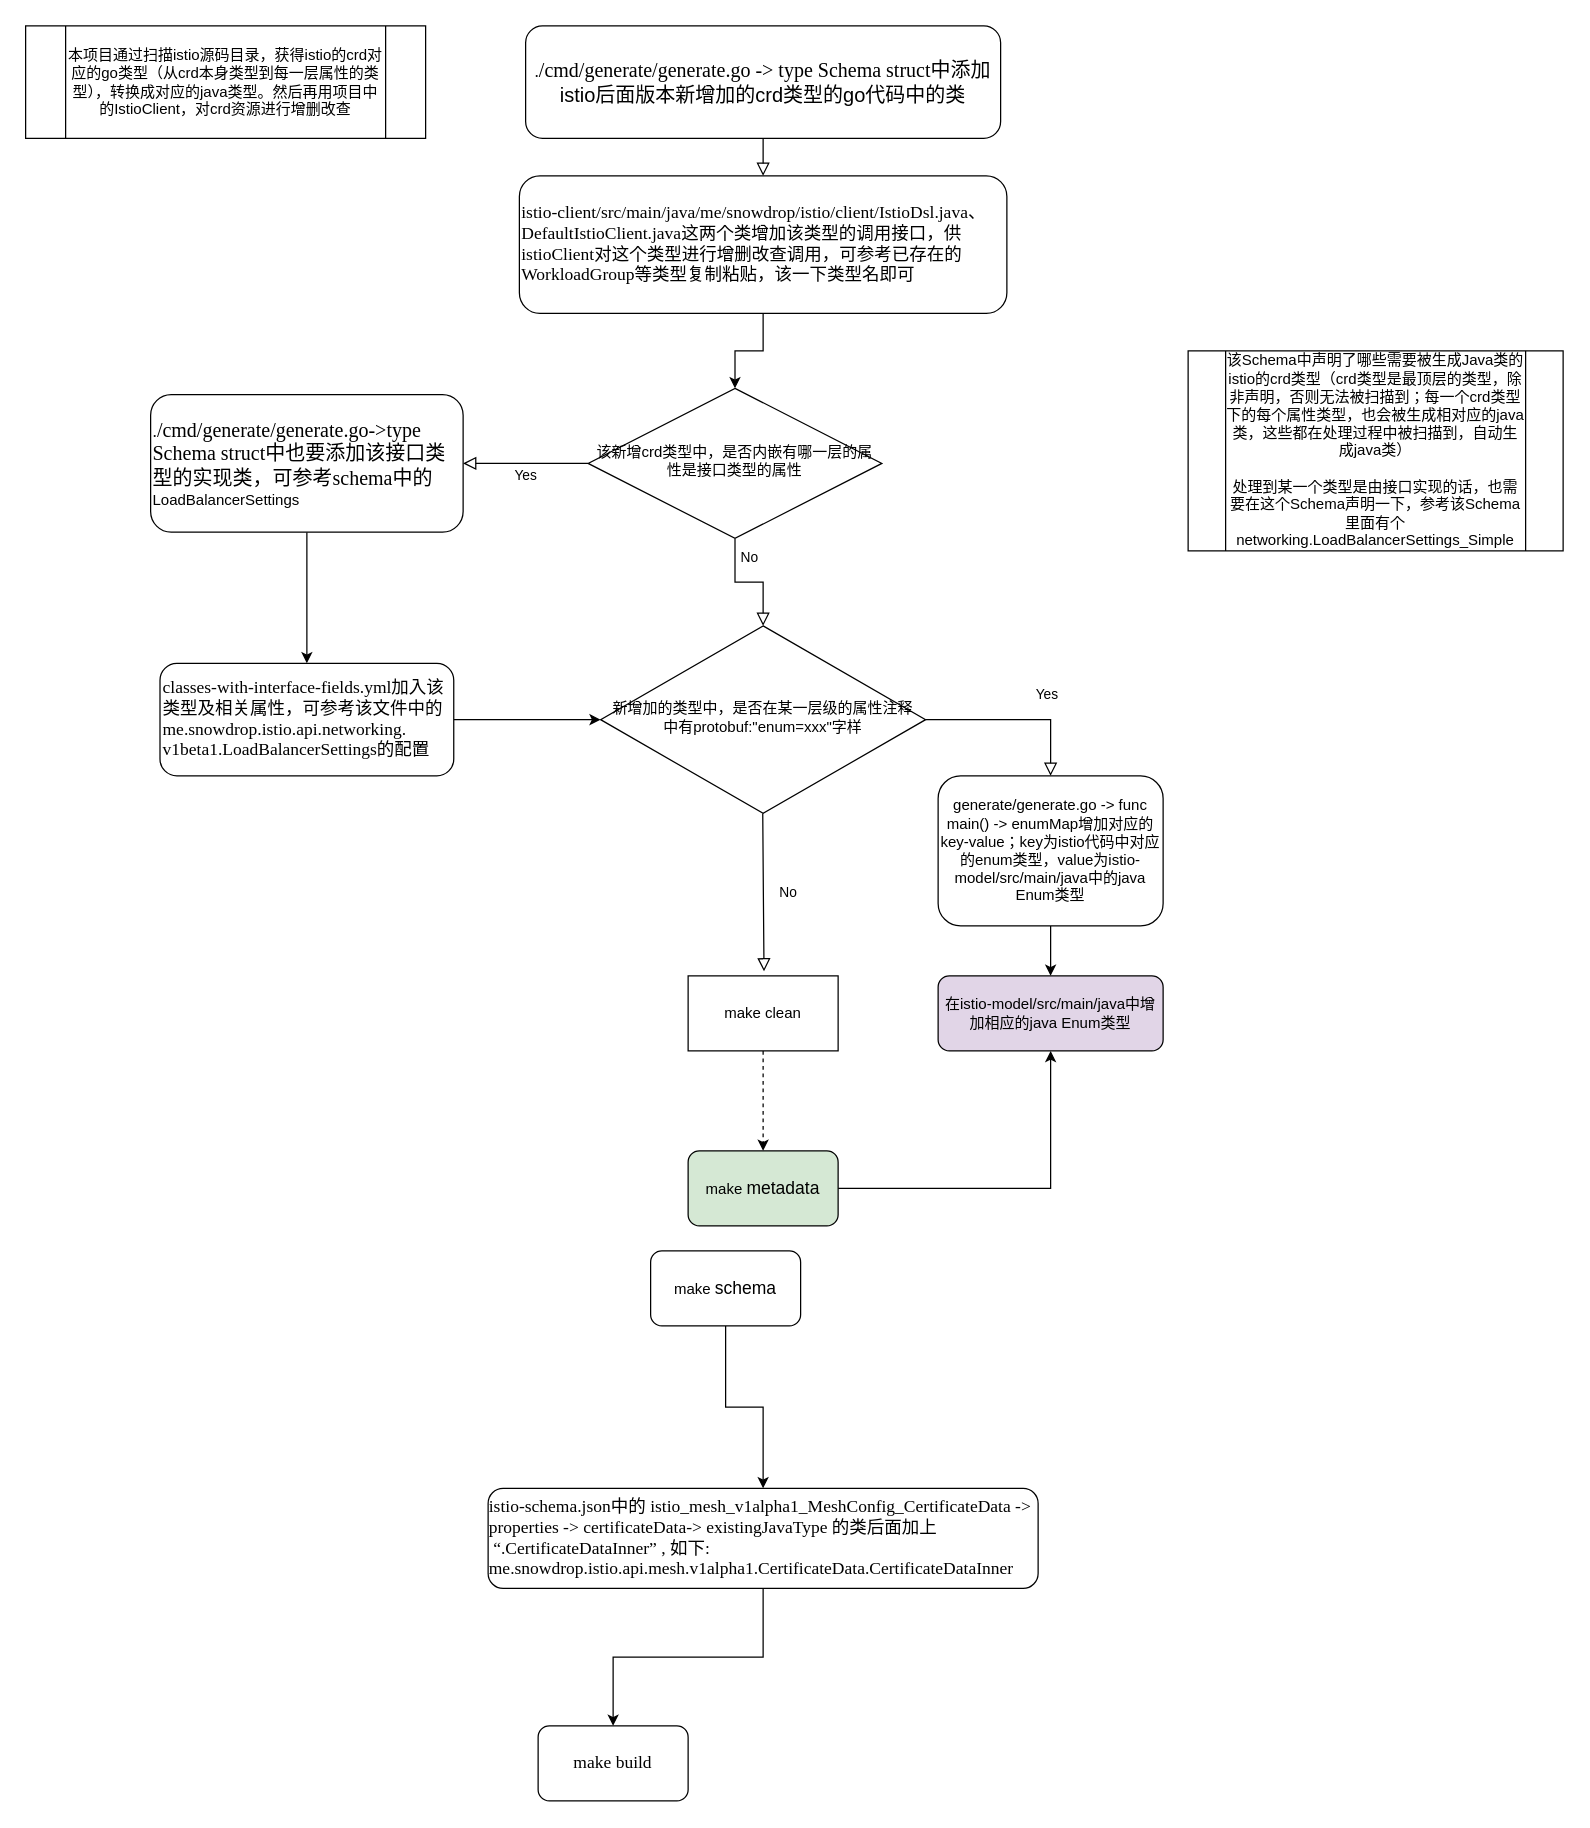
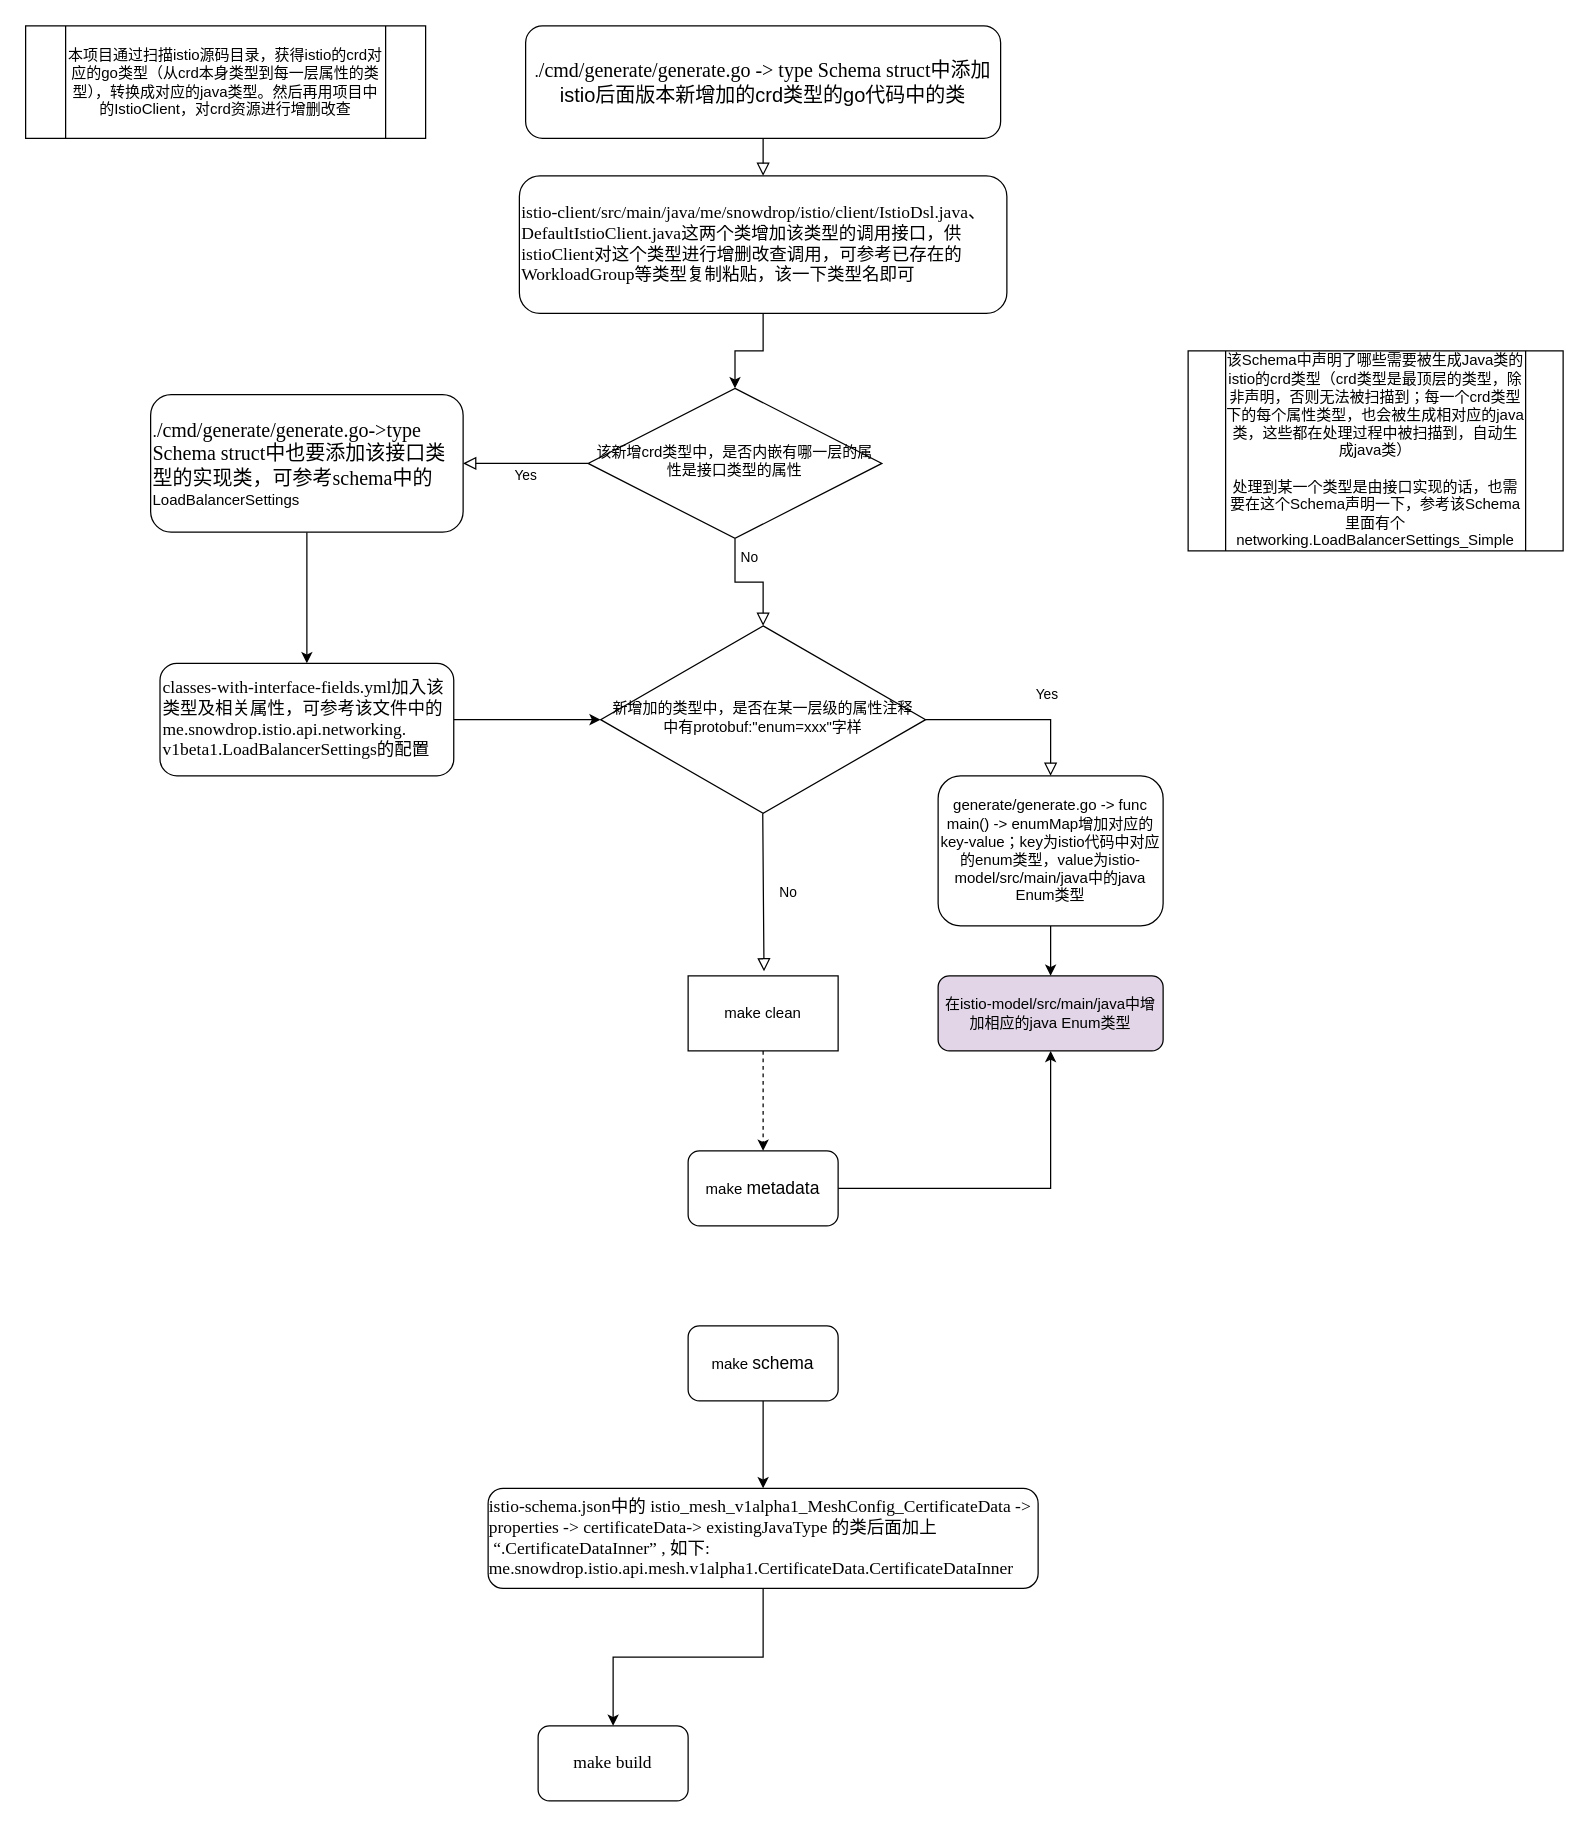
(763, 1188) -> (763, 1188)
(726, 1288) -> (763, 1363)
